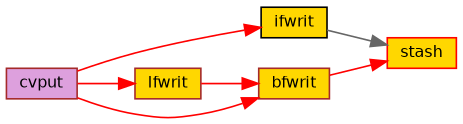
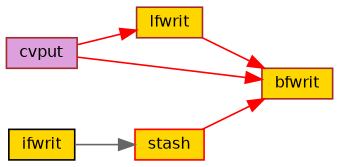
(160, 47) -> none
(351, 70) -> (226, 118)
